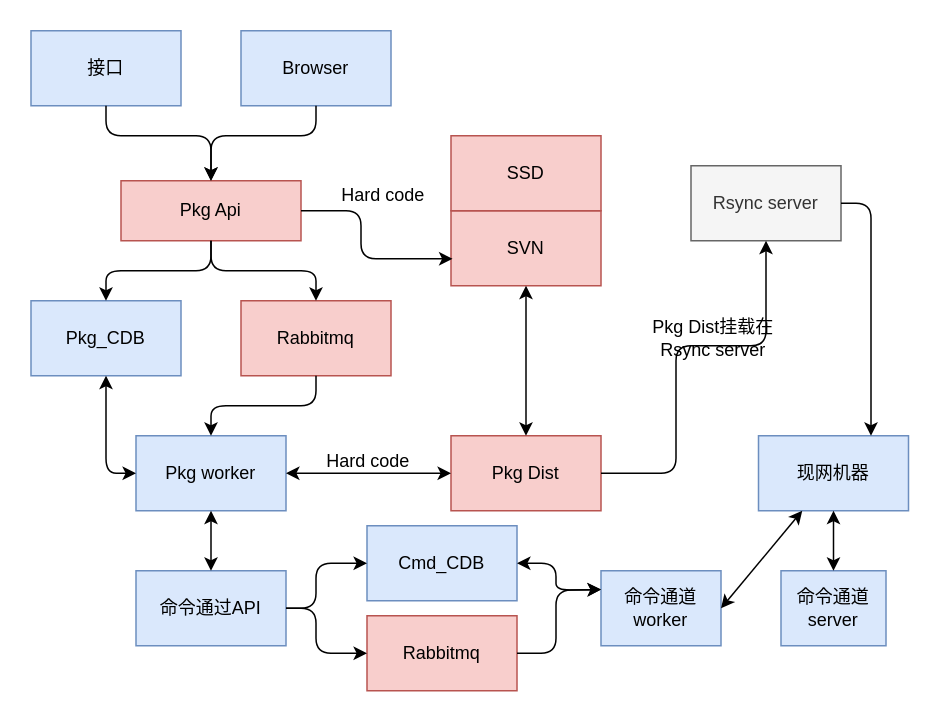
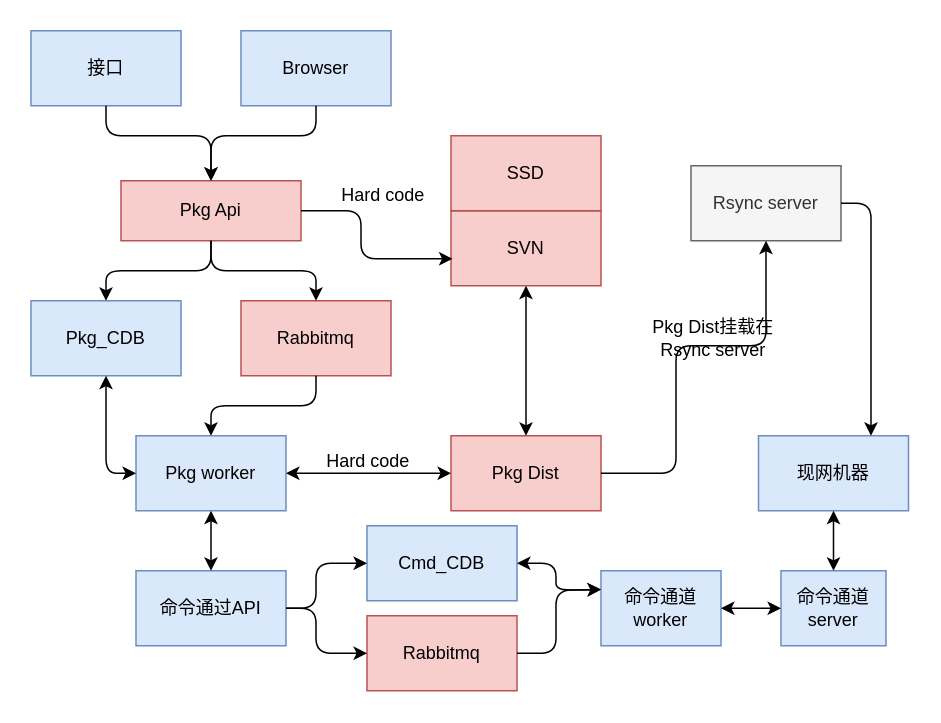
(761, 560) -> (751, 608)
